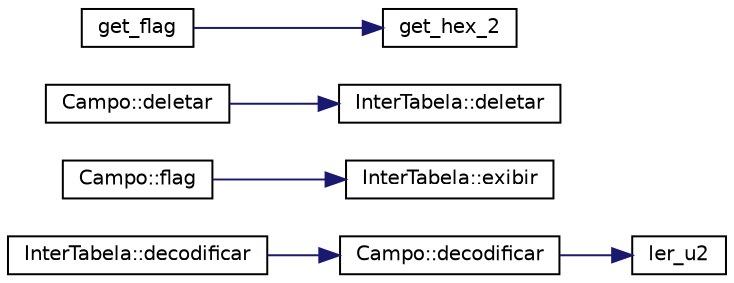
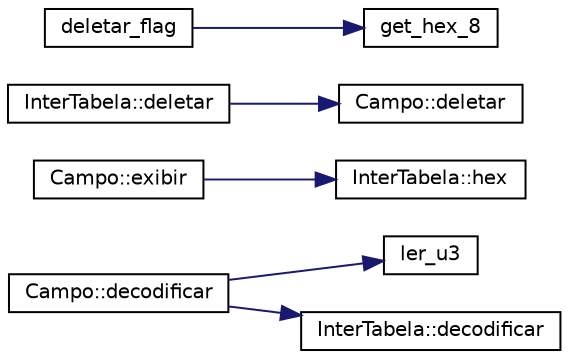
(138, 28) -> (119, 28)
(450, 28) -> (431, 28)
(274, 104) -> (274, 104)
(138, 180) -> (119, 180)
(450, 180) -> (431, 180)
(293, 255) -> (255, 310)
(679, 255) -> (431, 255)
